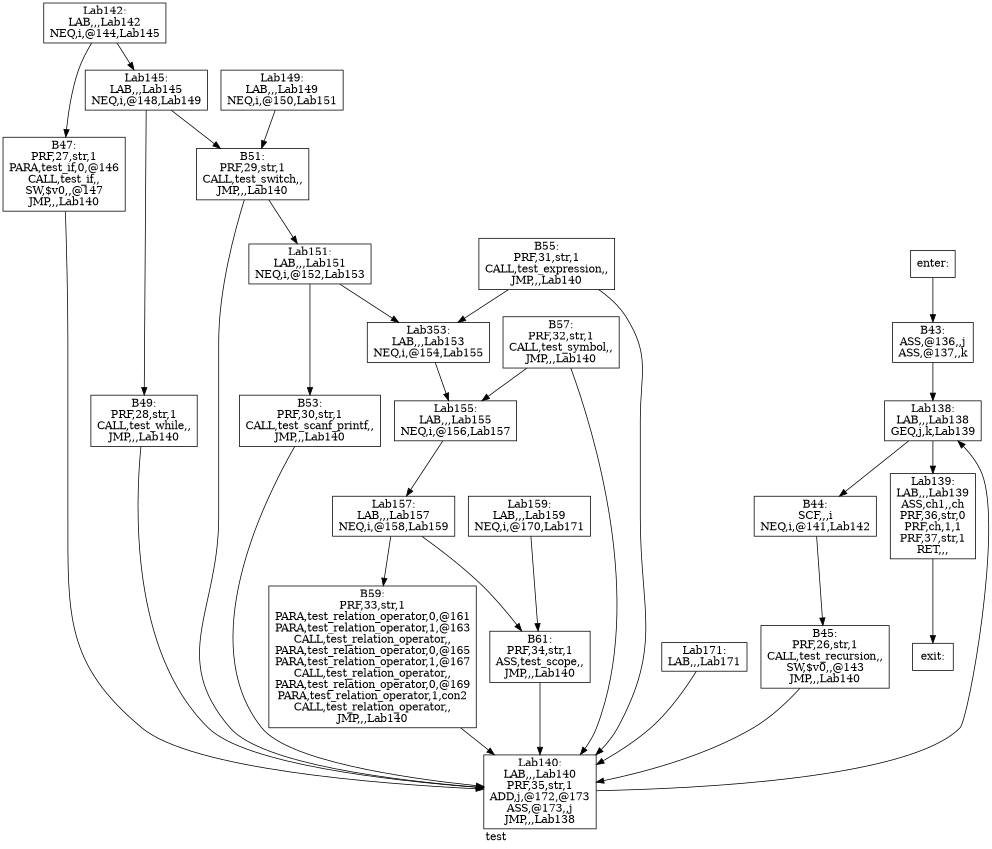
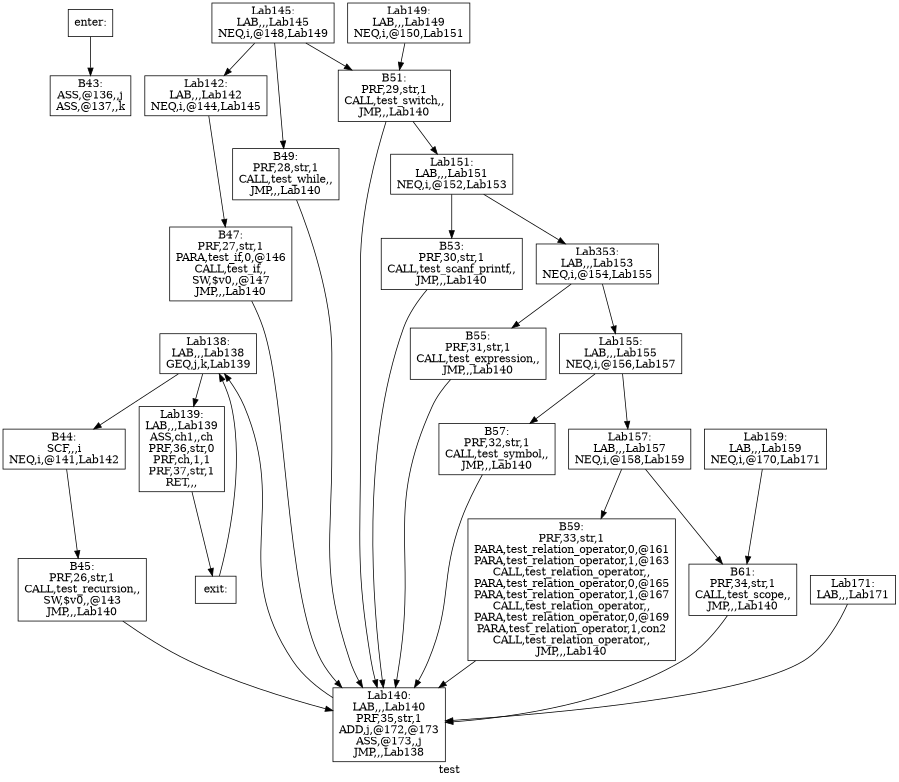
(123, 53) -> (242, 57)
(486, 304) -> (545, 304)
(933, 378) -> (236, 478)
(507, 382) -> (566, 396)
(540, 657) -> (743, 590)
